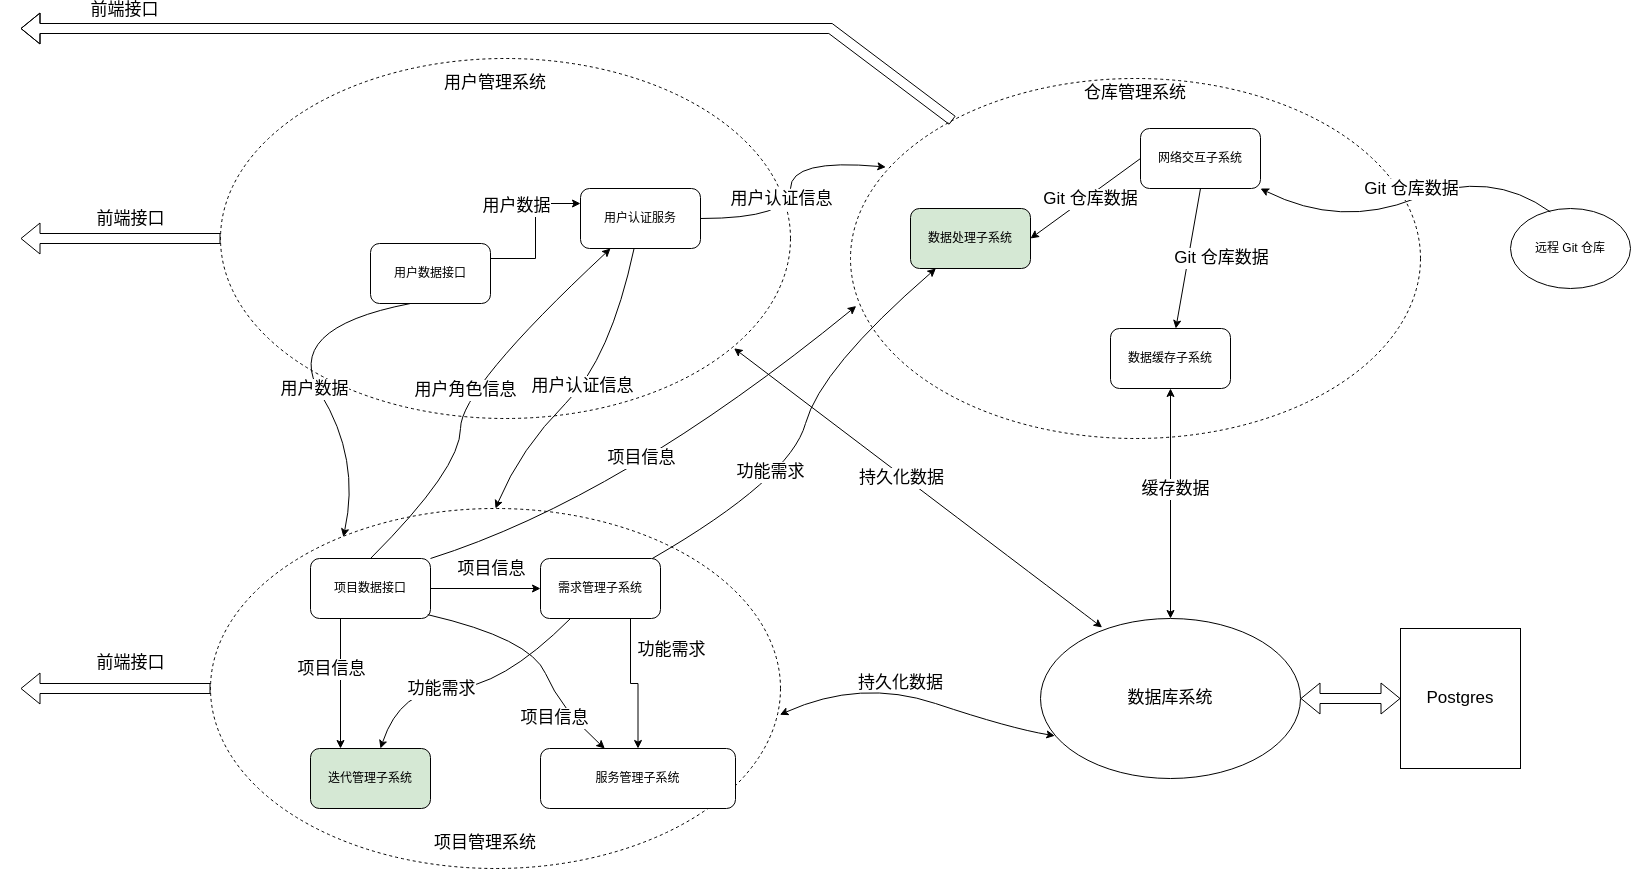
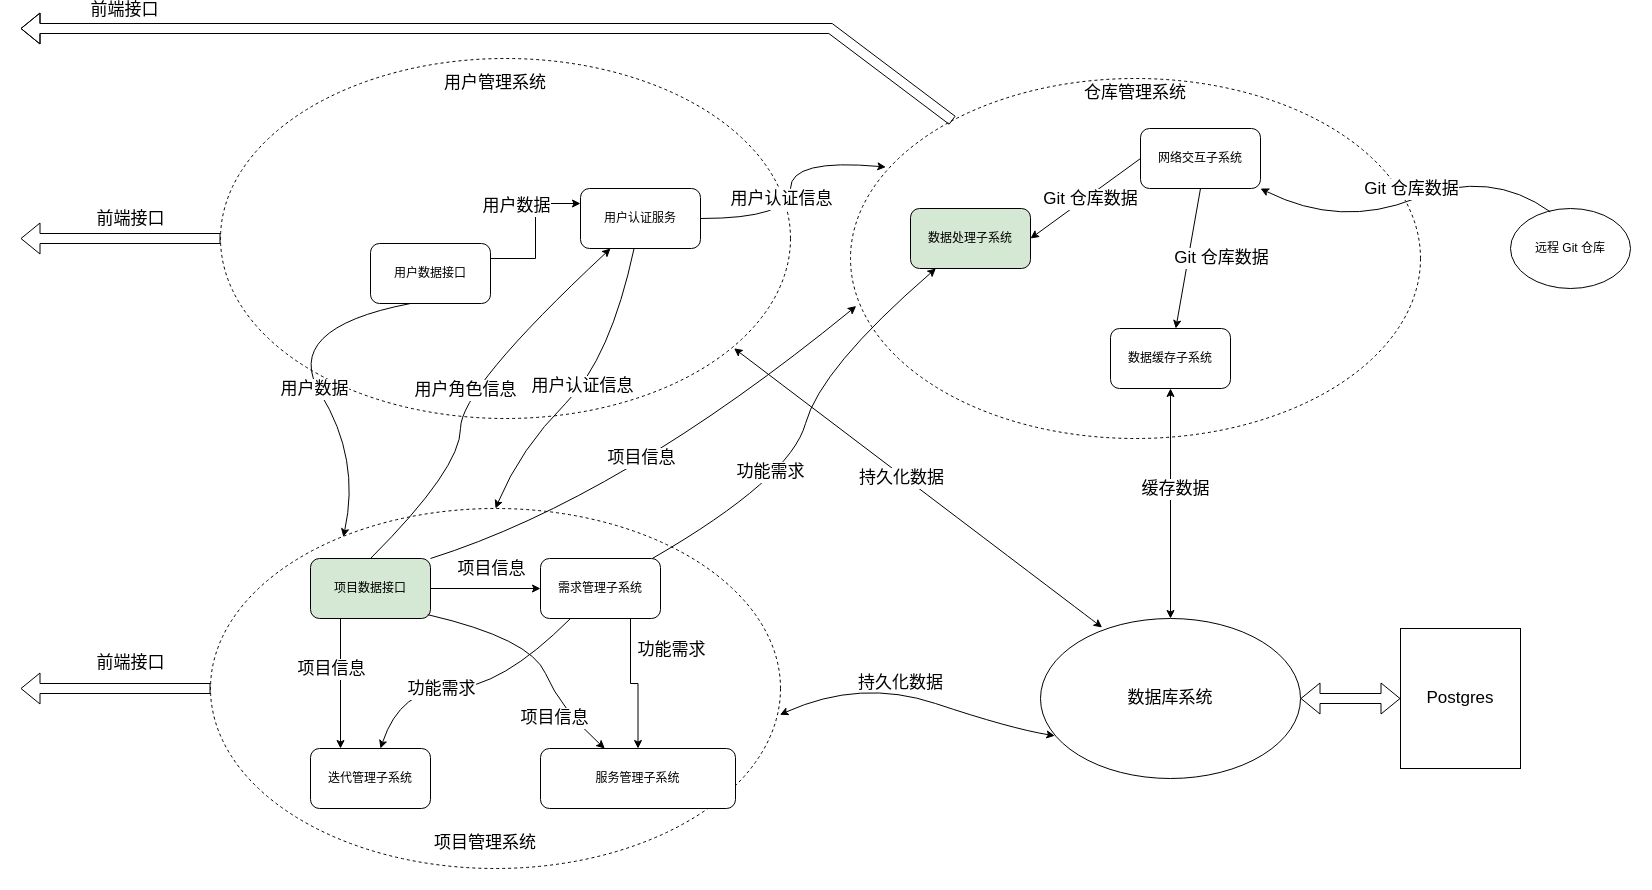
(371, 589) -> (371, 589)
(371, 779) -> (371, 779)
